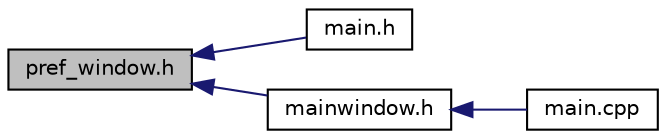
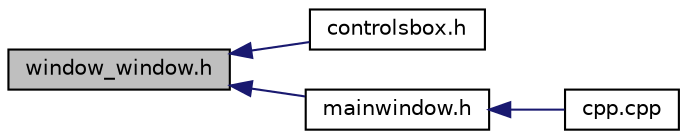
(359, 30) -> (397, 30)
(100, 70) -> (119, 70)
(592, 110) -> (622, 110)
